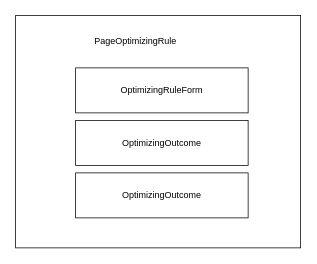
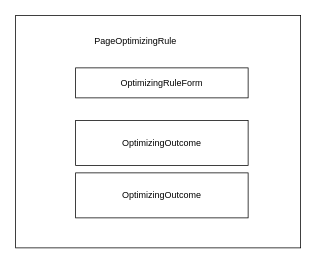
(162, 90) -> (162, 83)
